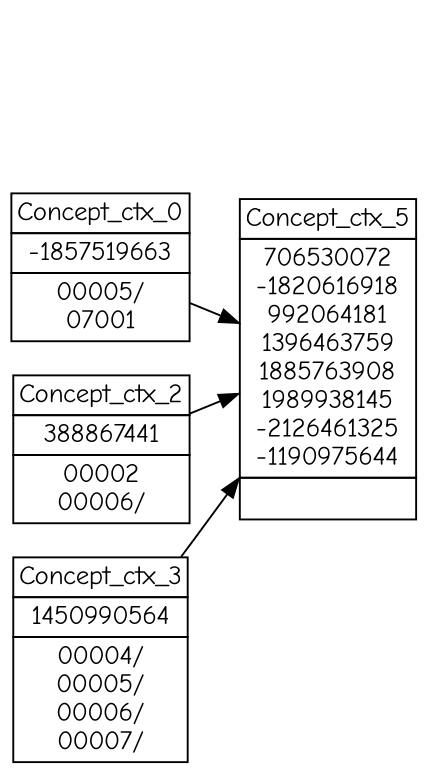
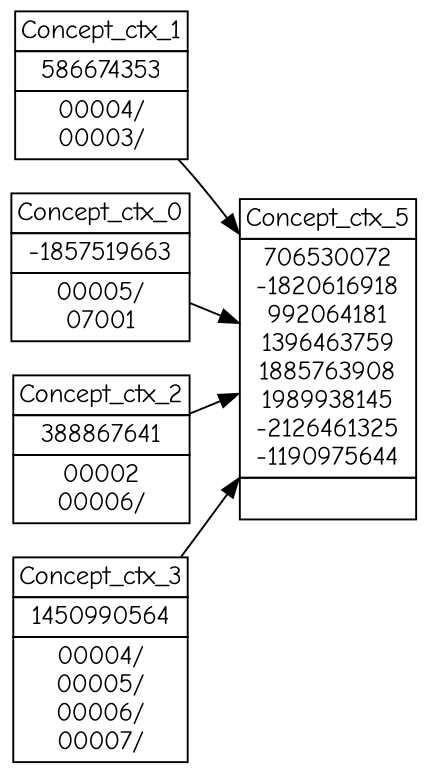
none -> (100, 85)
(101, 434) -> (101, 434)
